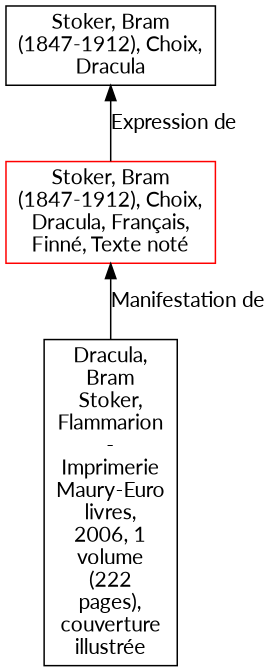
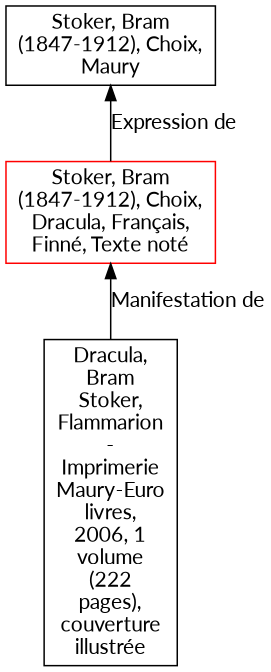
(111, 46) -> (111, 46)
